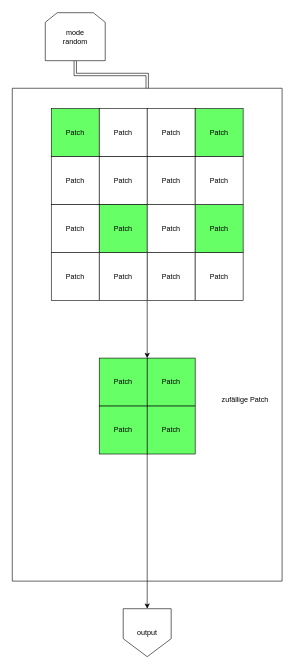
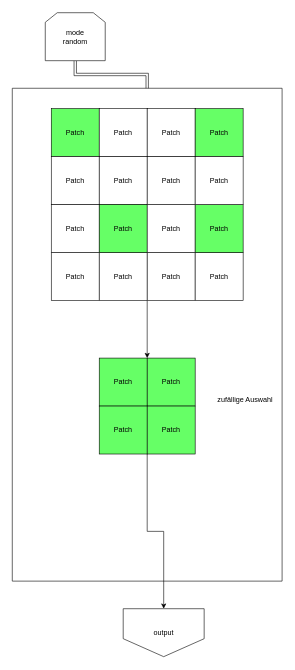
(245, 400) -> (245, 400)
(147, 633) -> (164, 633)
